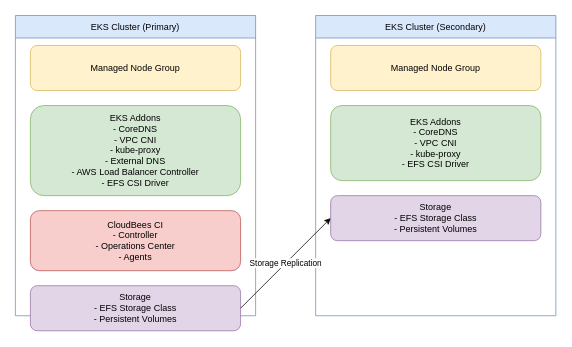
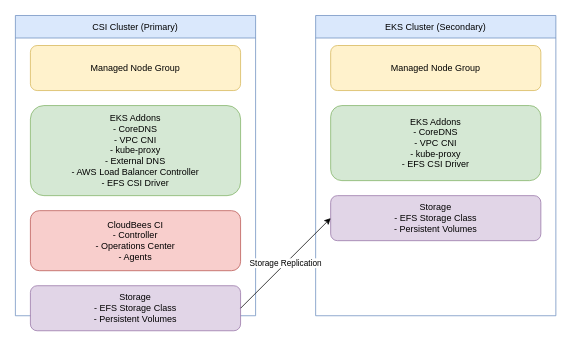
(135, 27) -> (135, 27)
